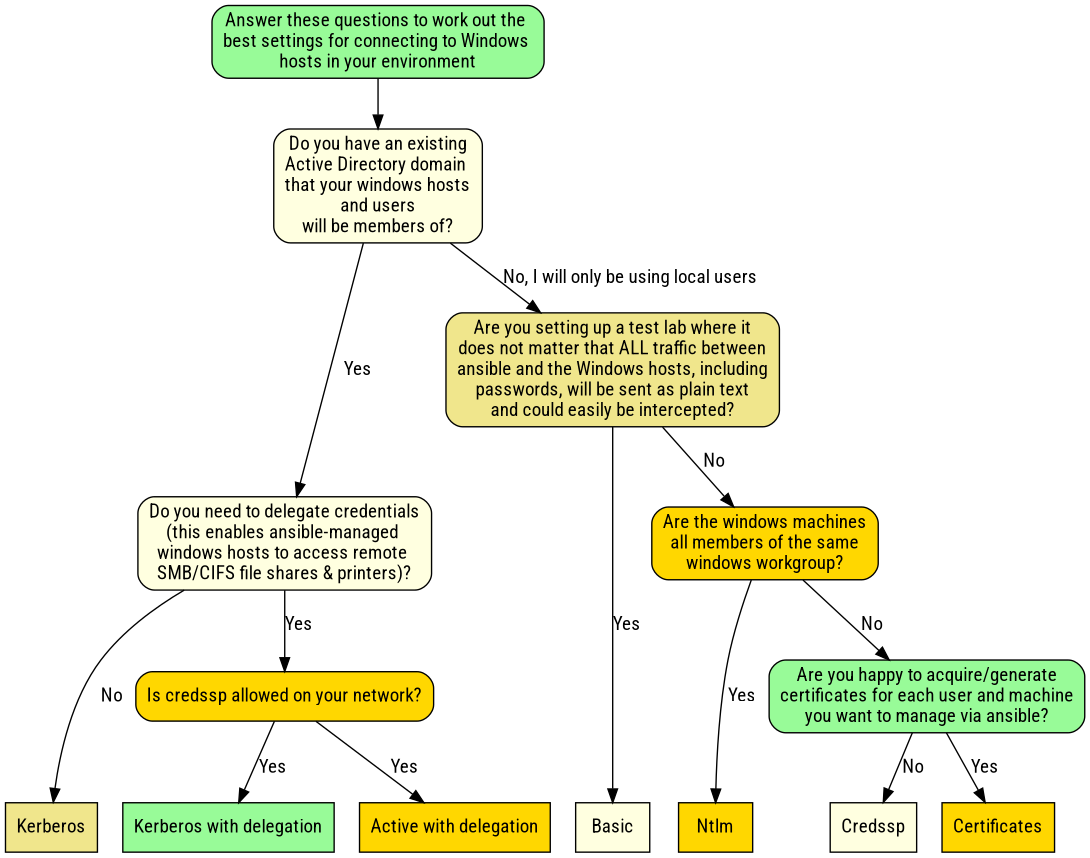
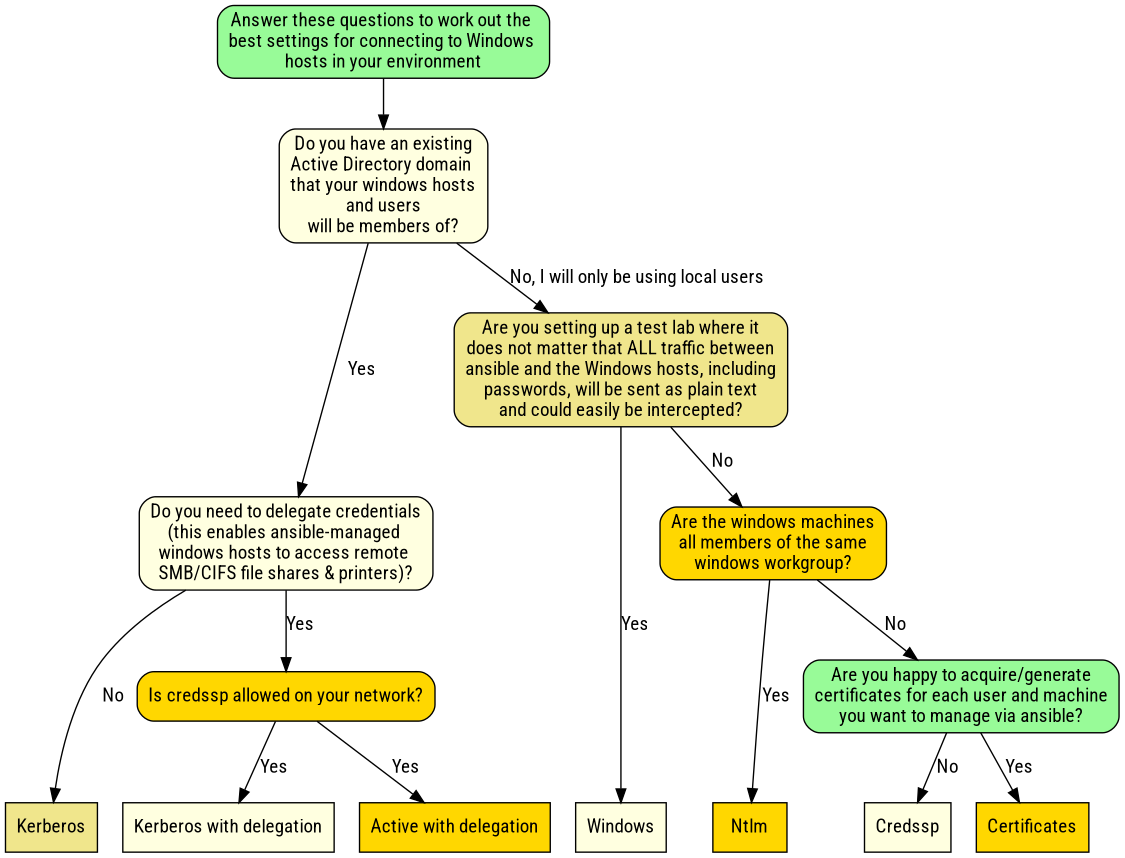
(228, 827) -> (228, 827)
(613, 827) -> (621, 827)
